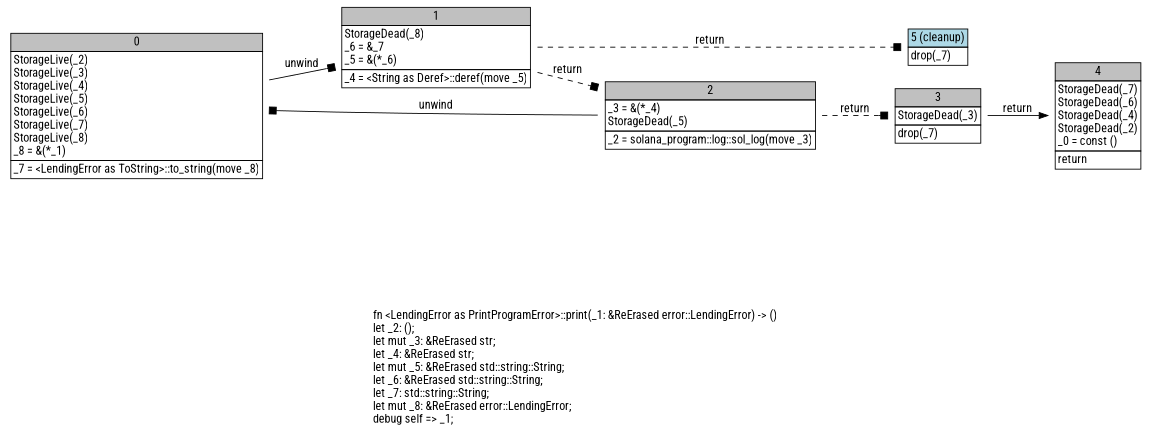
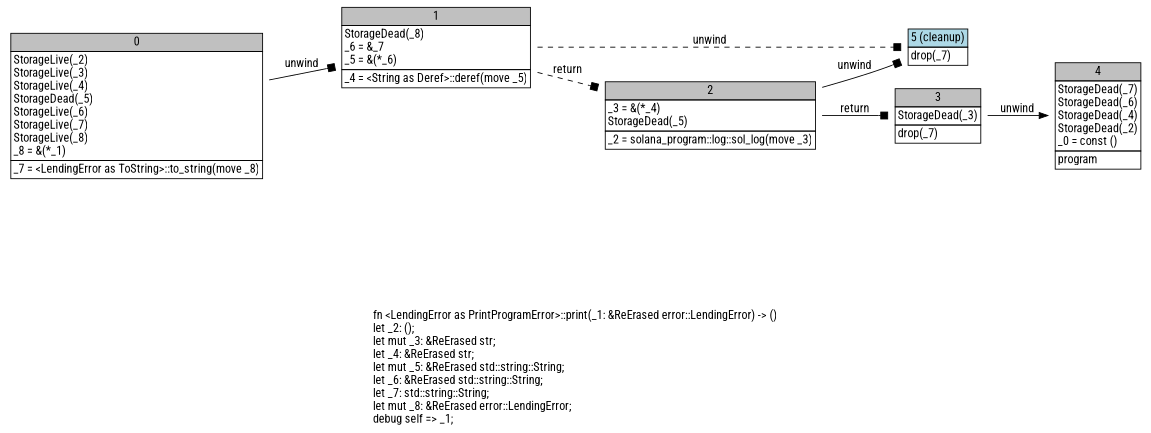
(710, 41) -> (710, 41)
(51, 99) -> (54, 99)
(1018, 109) -> (1018, 109)
(438, 114) -> (857, 77)
(850, 116) -> (850, 116)
(1073, 160) -> (1078, 160)
